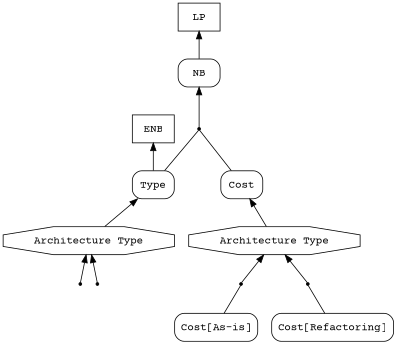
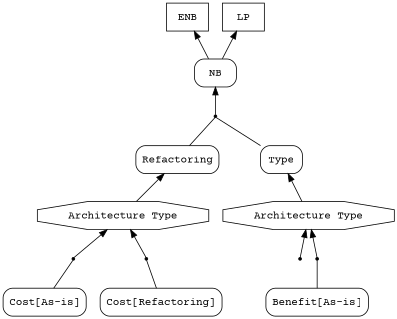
(153, 161) -> (203, 49)
(242, 185) -> (177, 160)
none -> (317, 302)
